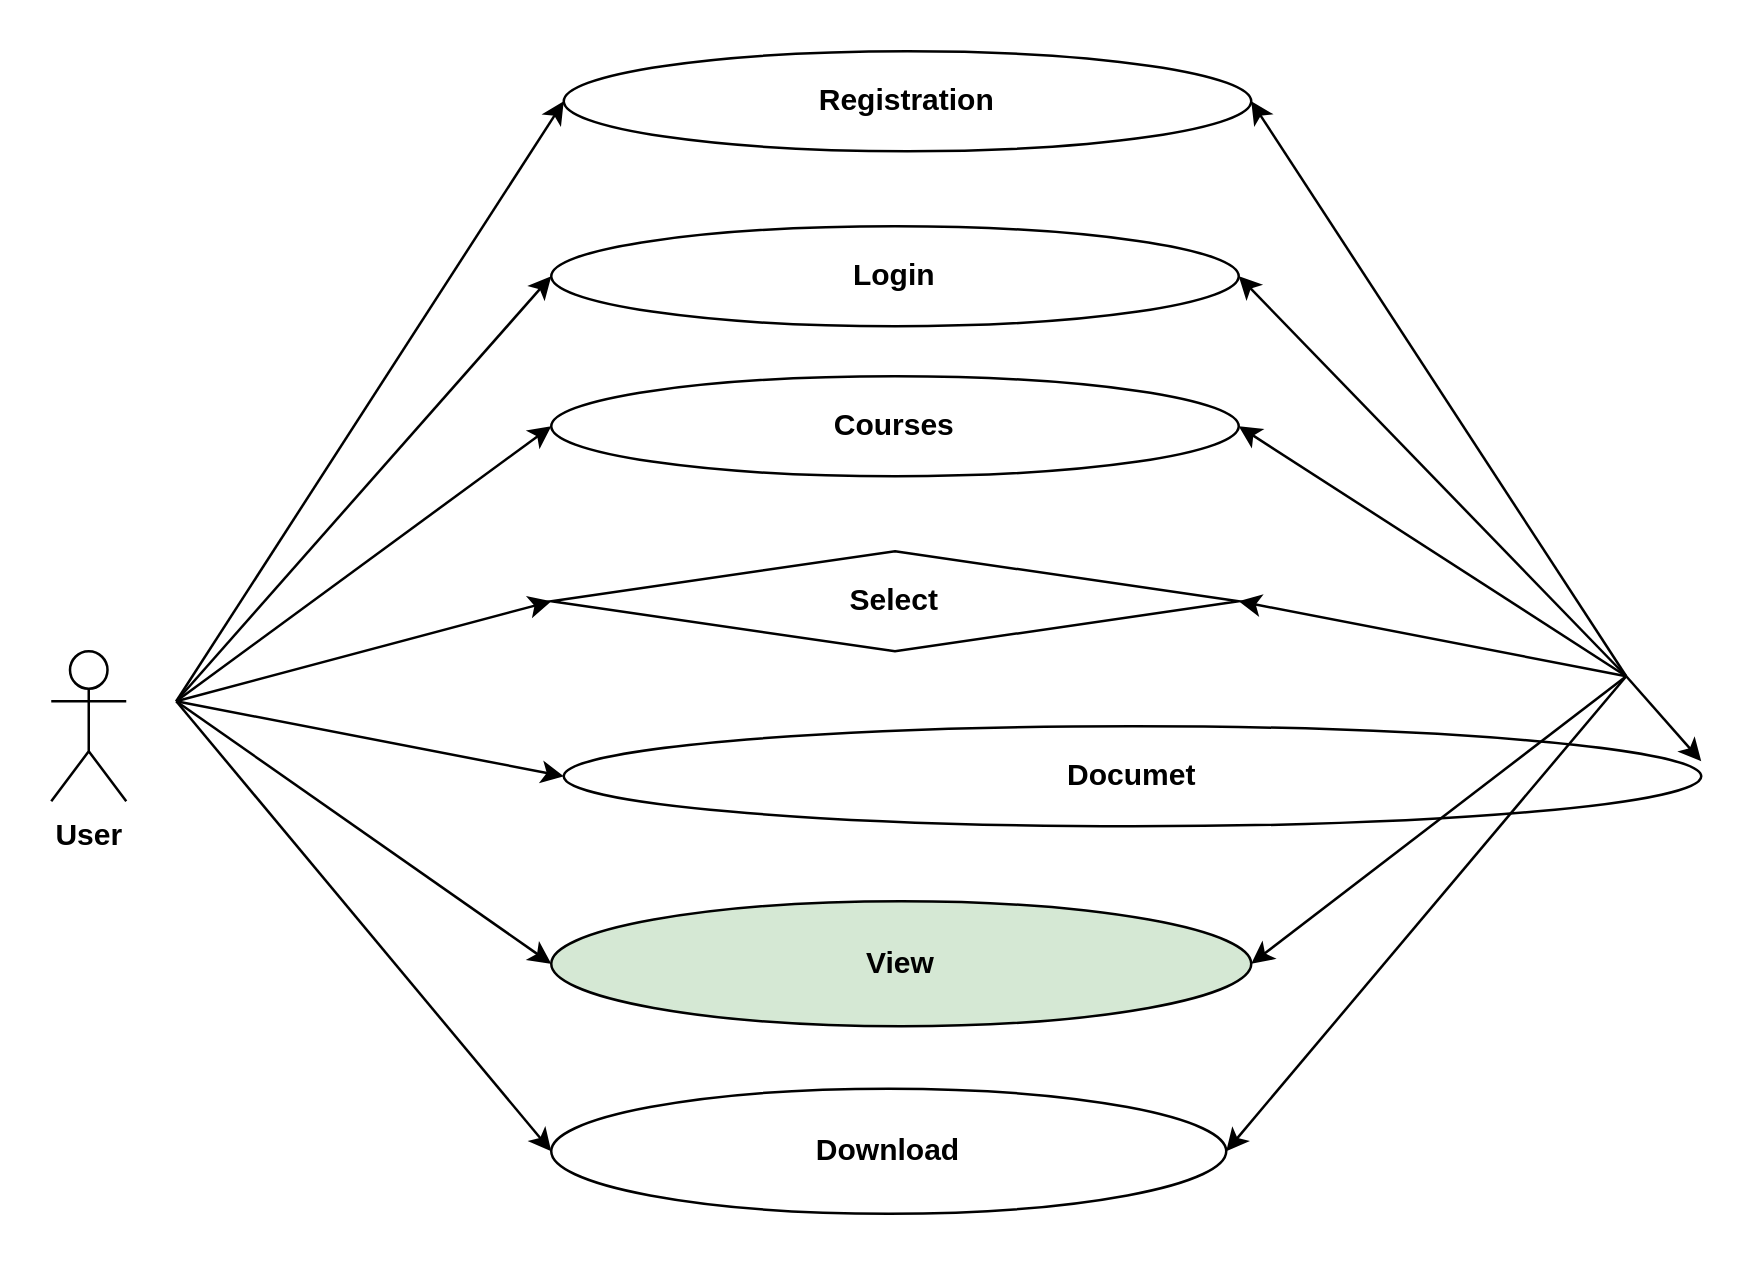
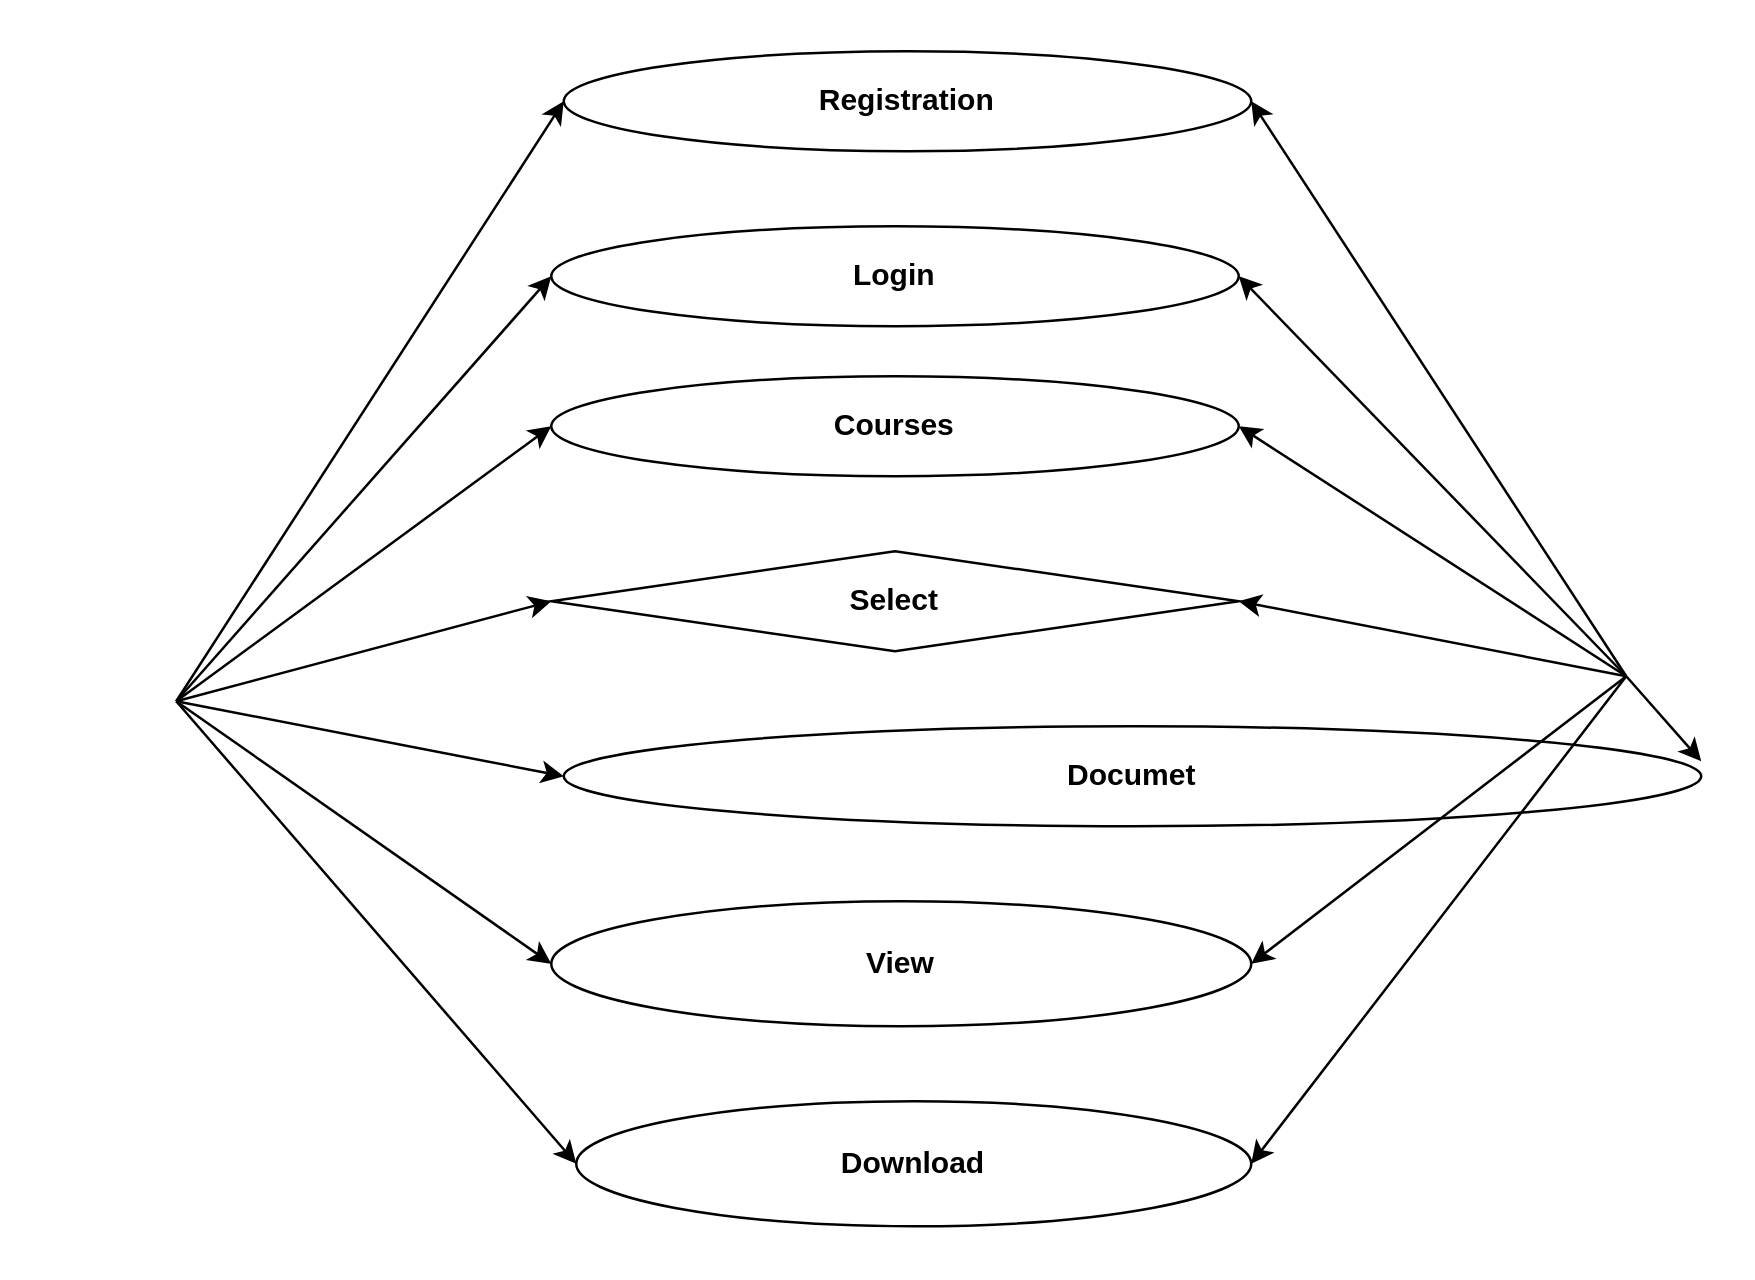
(89, 726) -> none
(901, 964) -> (901, 964)
(889, 1151) -> (914, 1164)
